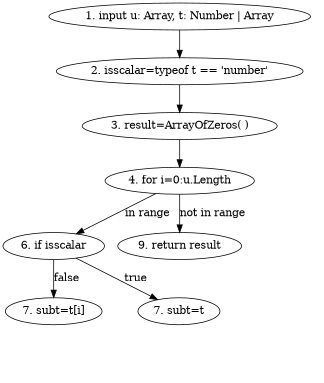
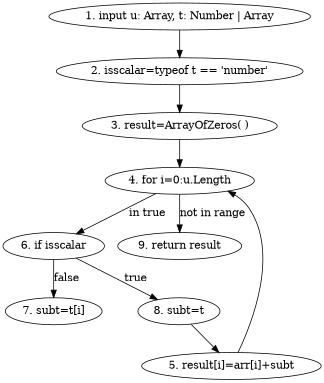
(147, 213) -> (147, 213)
(179, 311) -> (179, 311)
none -> (231, 366)
